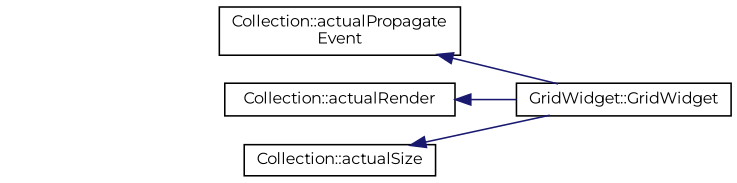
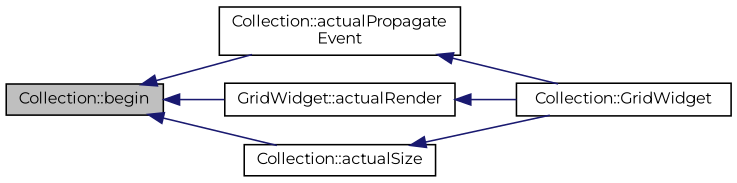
none -> (85, 100)
(340, 100) -> (340, 100)
(624, 100) -> (624, 100)
